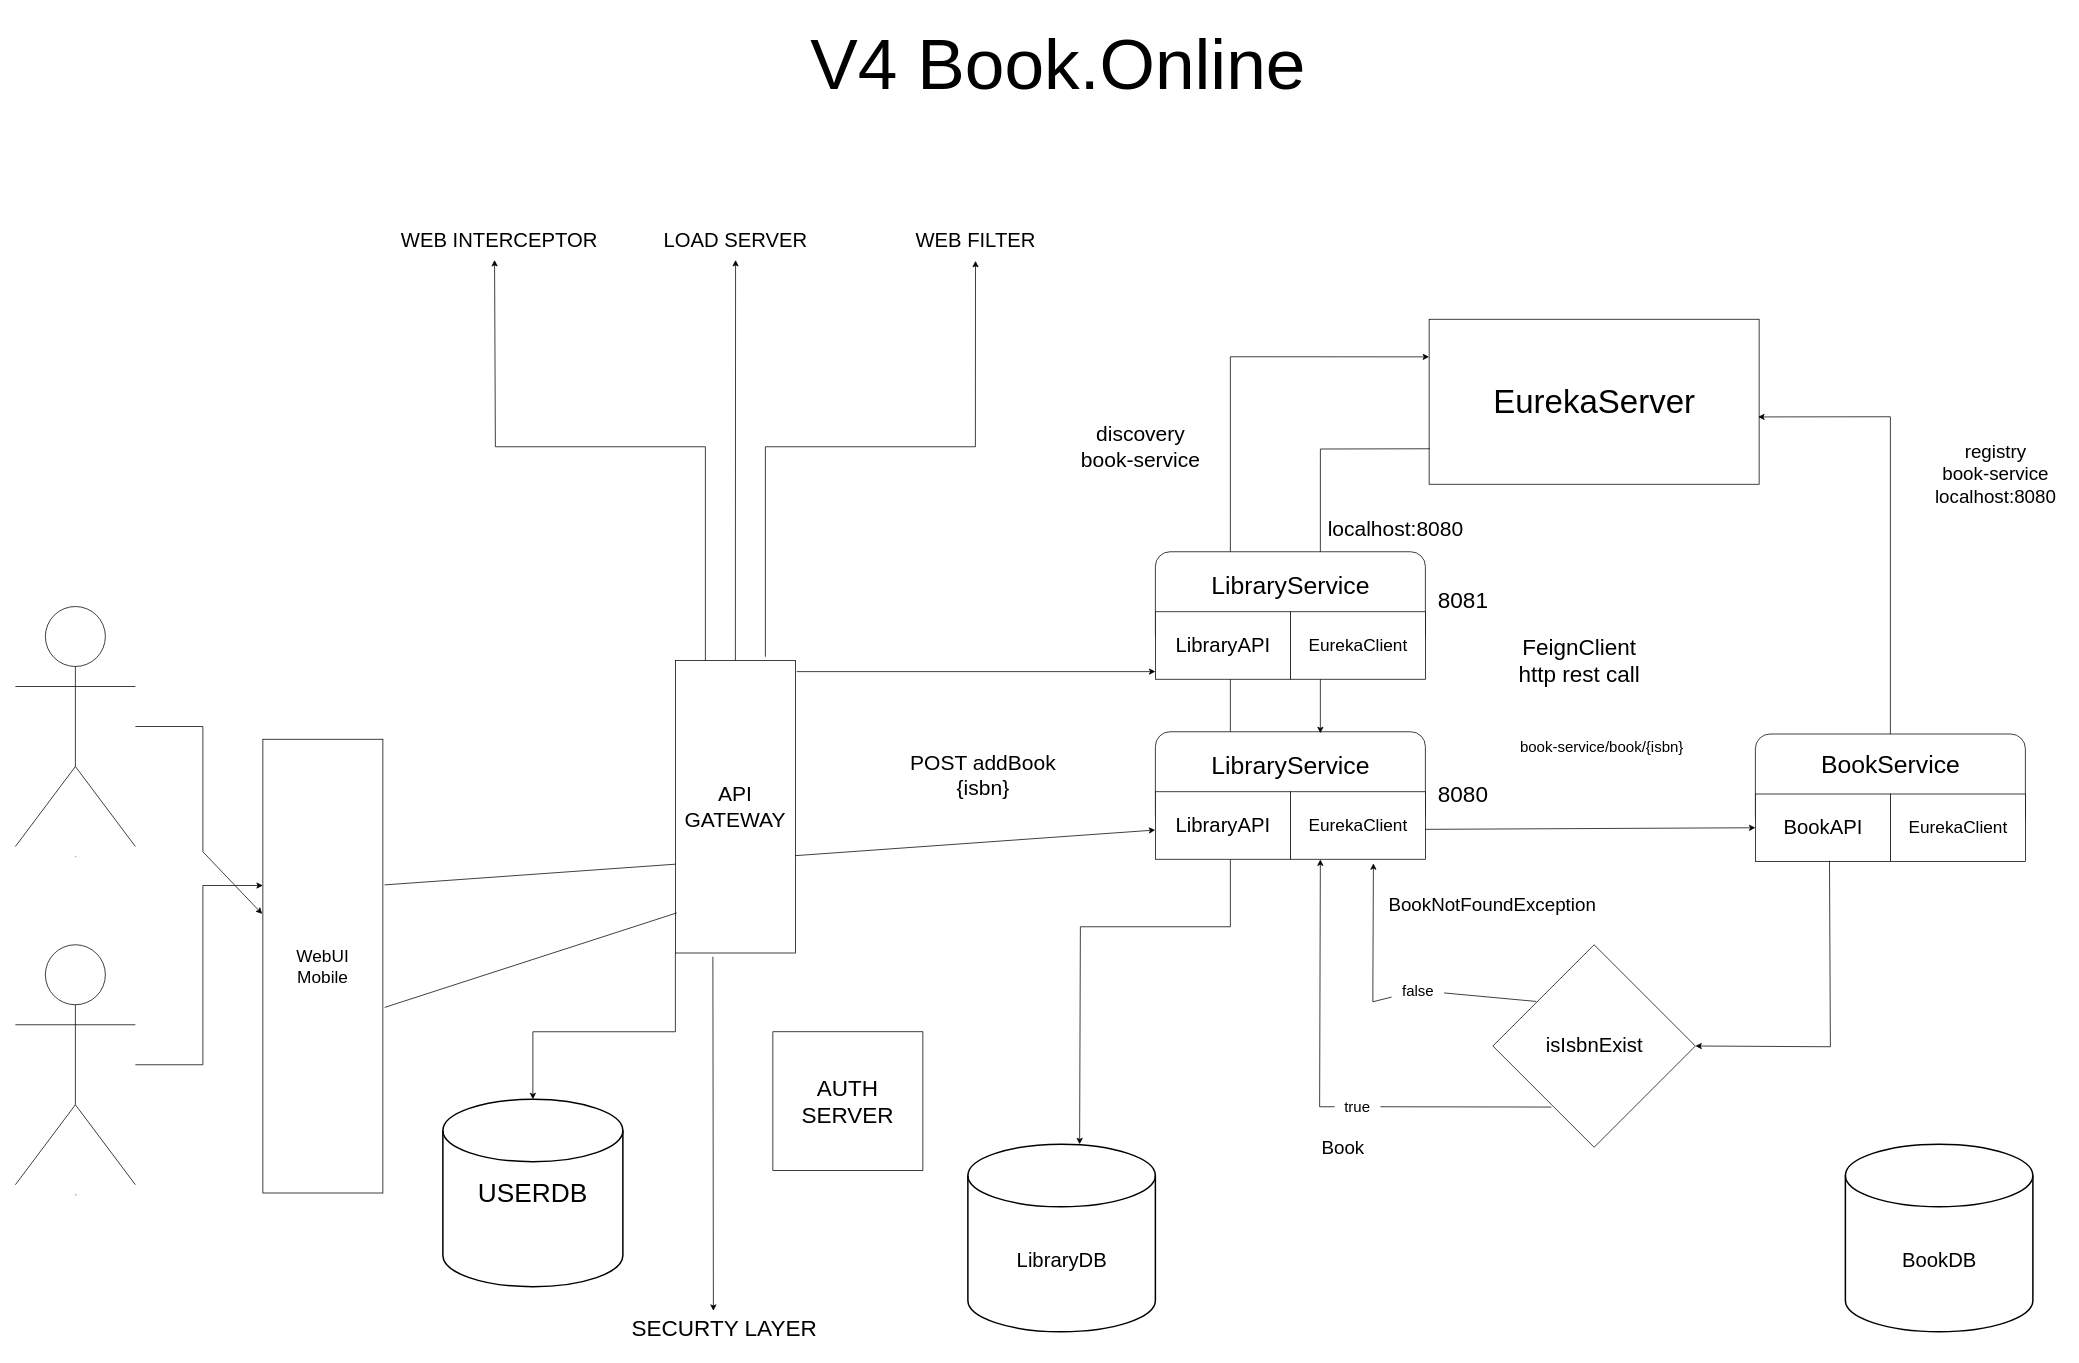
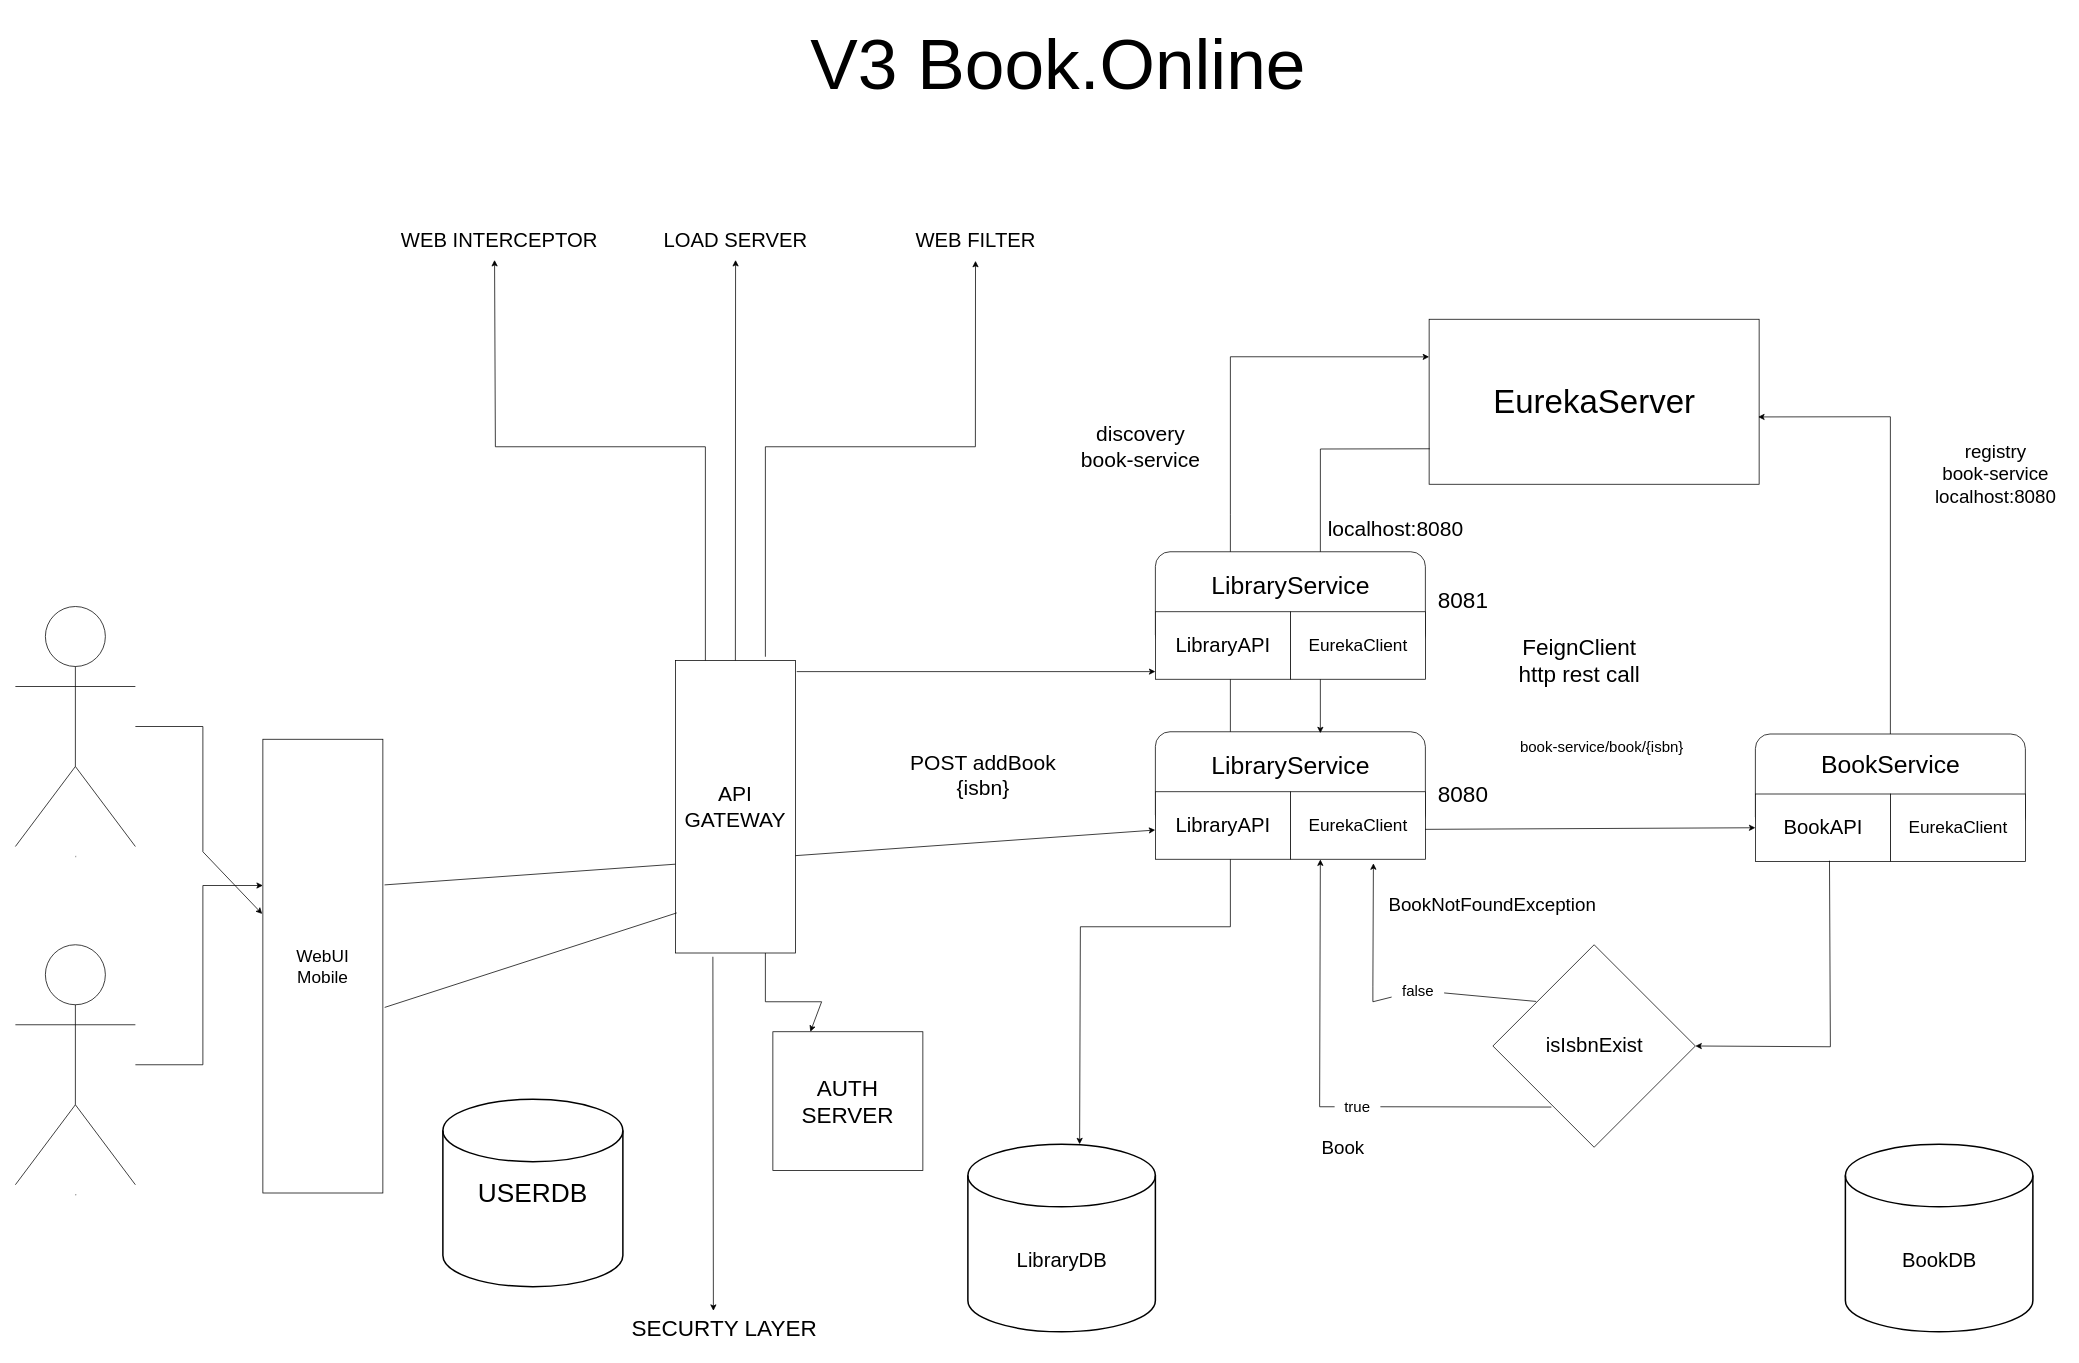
(1058, 64) -> (1058, 64)
none -> (782, 1002)
(643, 1032) -> none
